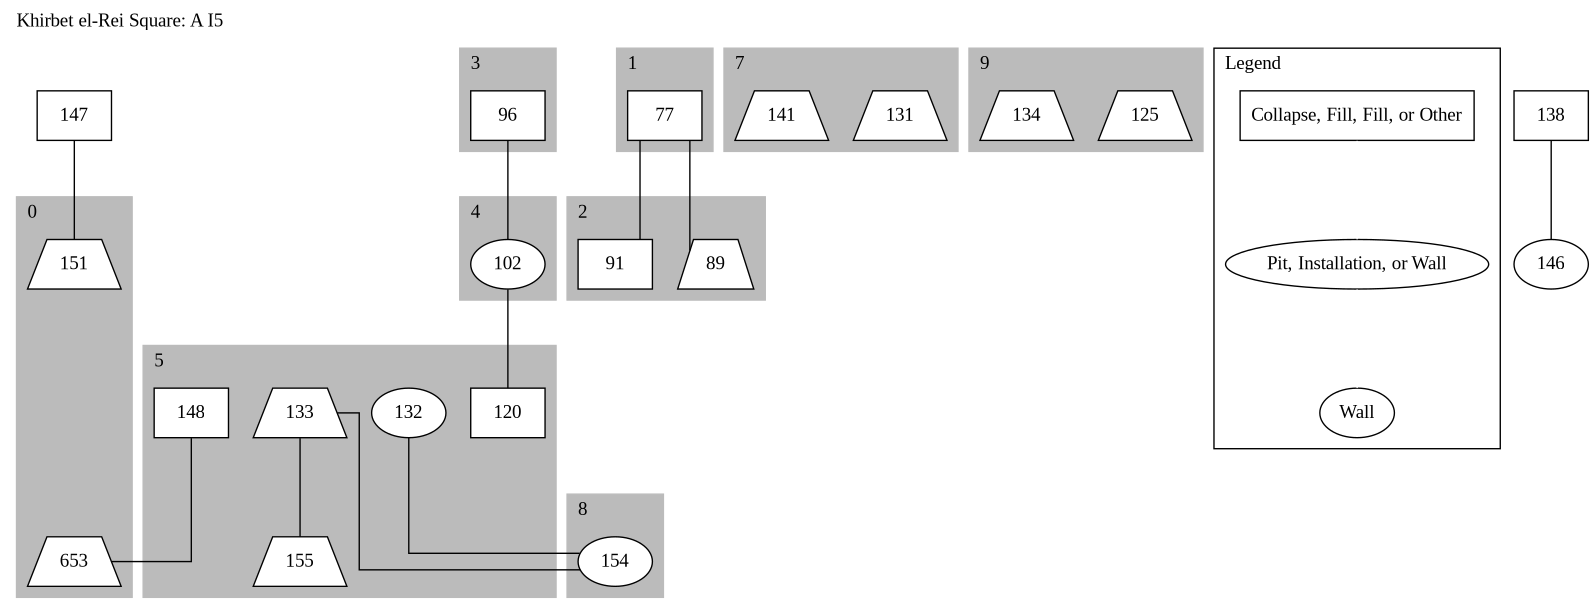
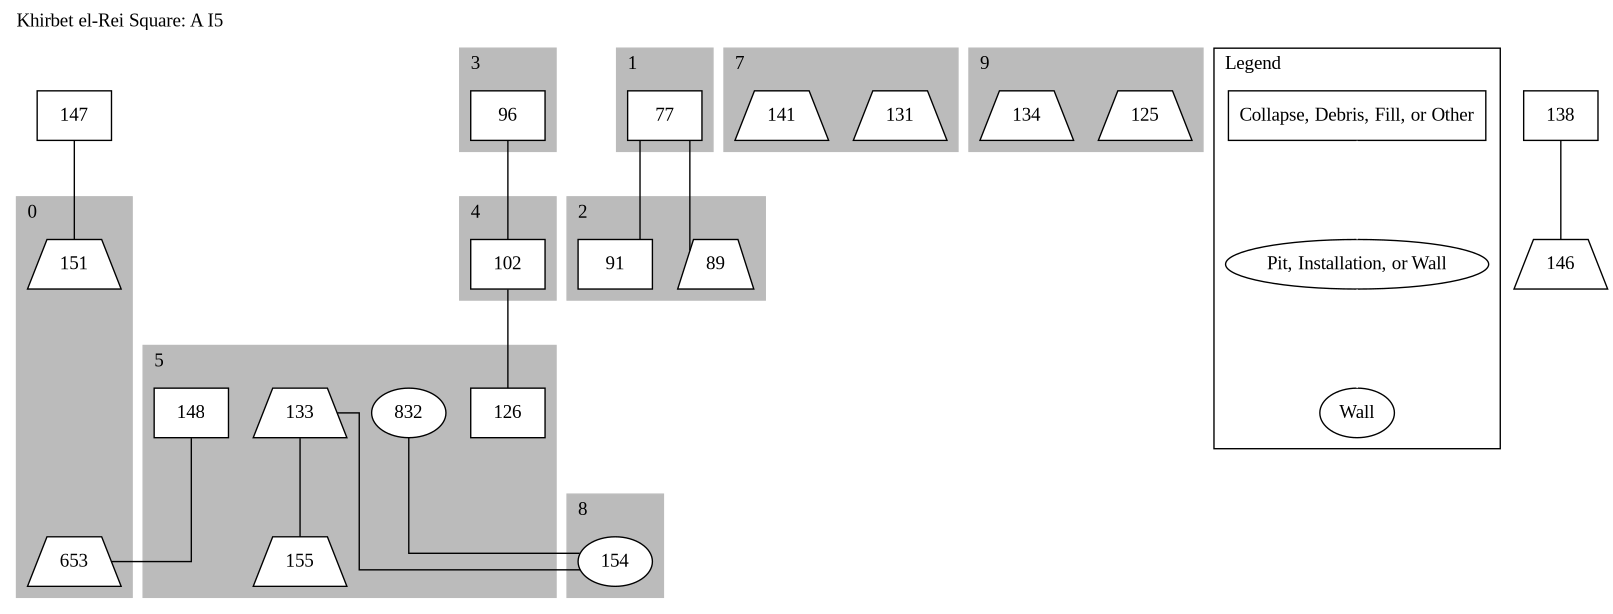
(1357, 116) -> (1357, 116)
(508, 264) -> (508, 264)
(1551, 264) -> (1561, 264)
(409, 413) -> (409, 413)
(508, 413) -> (508, 413)
